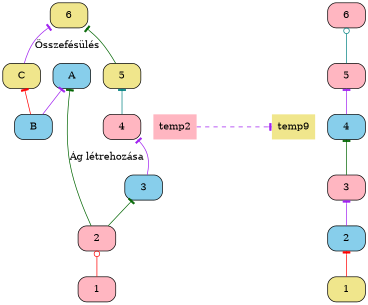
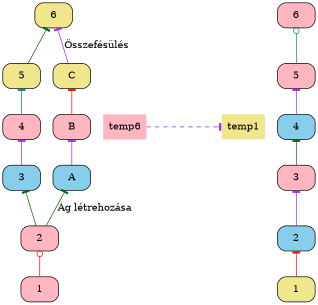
(52, 103) -> (72, 154)
(33, 127) -> (72, 127)
(175, 127) -> (125, 127)
(294, 127) -> (243, 127)
